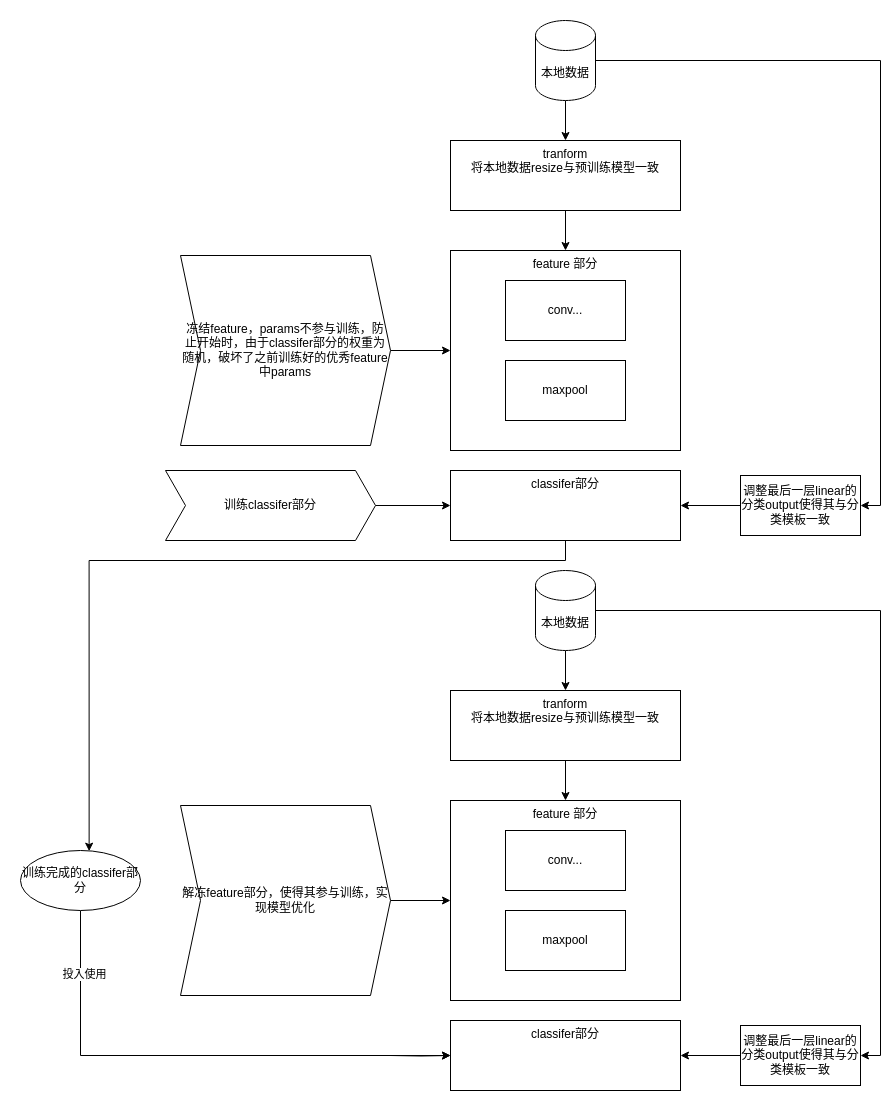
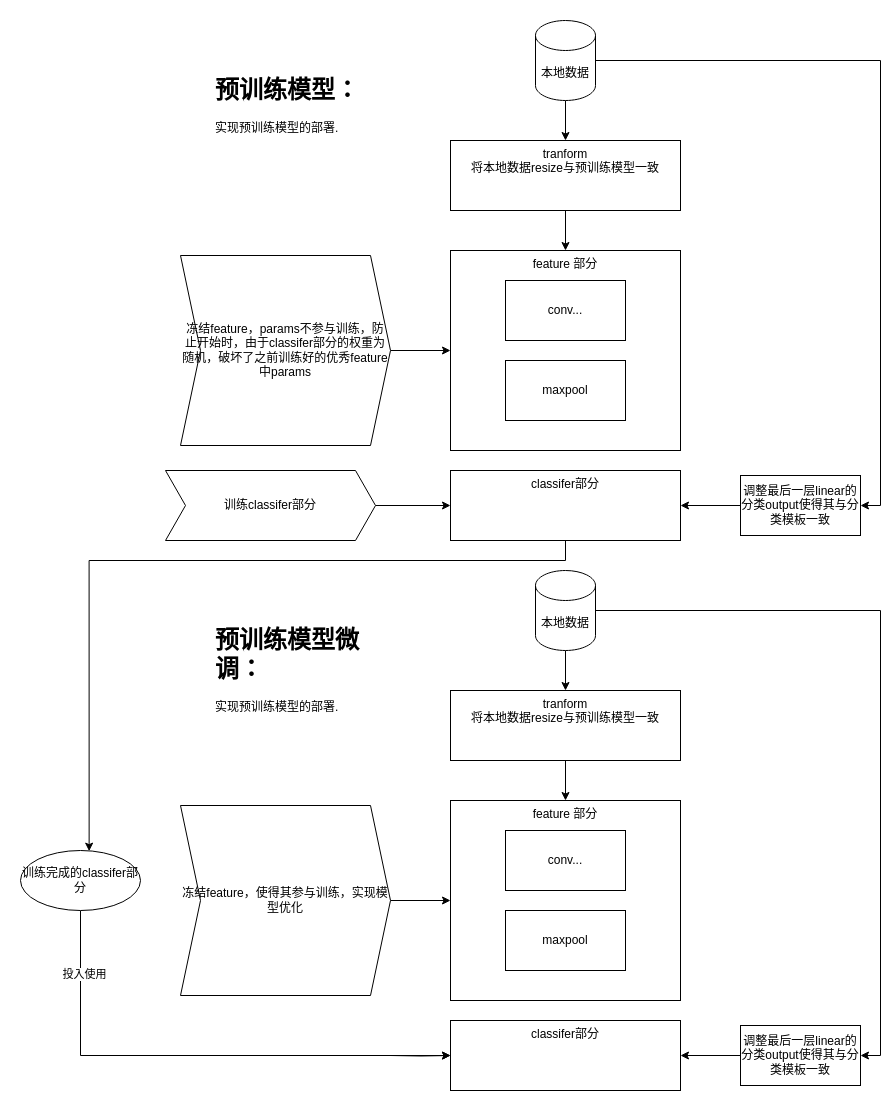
none -> (306, 131)
none -> (306, 681)
(286, 901) -> (286, 901)
